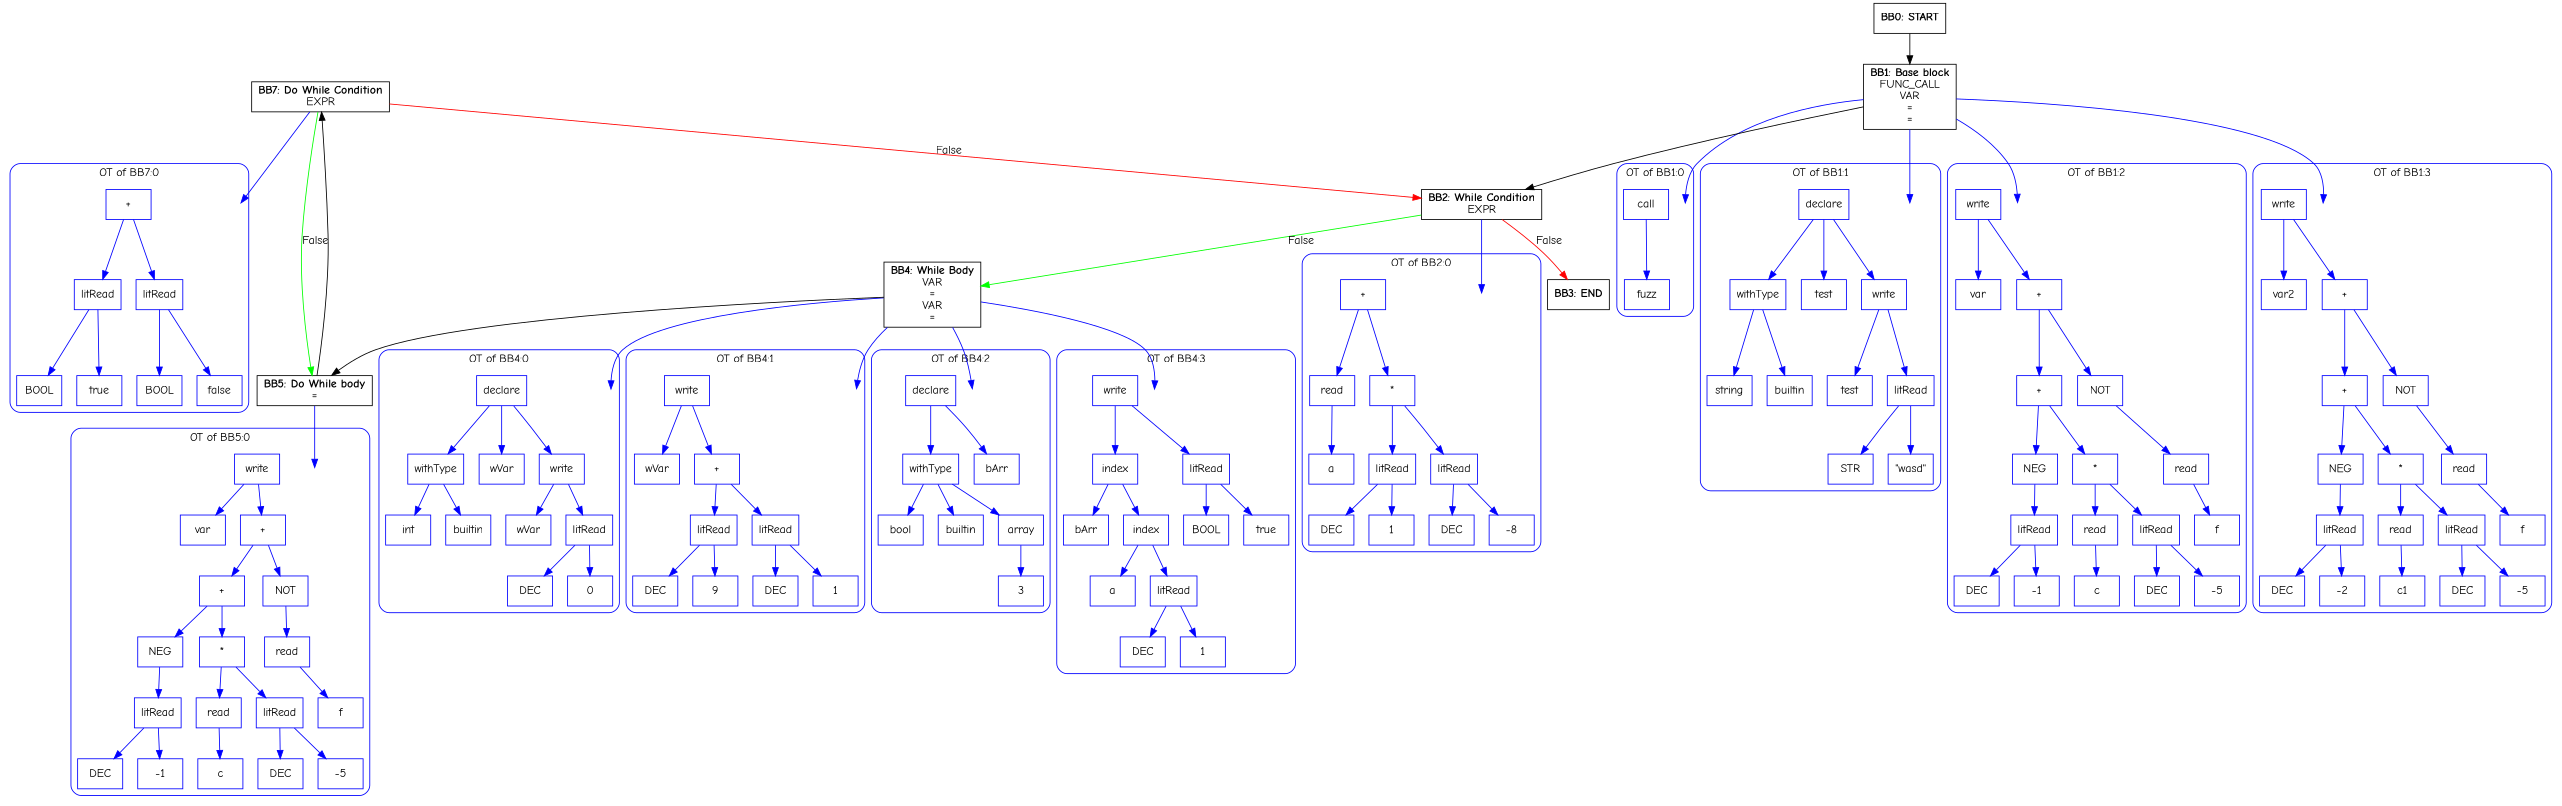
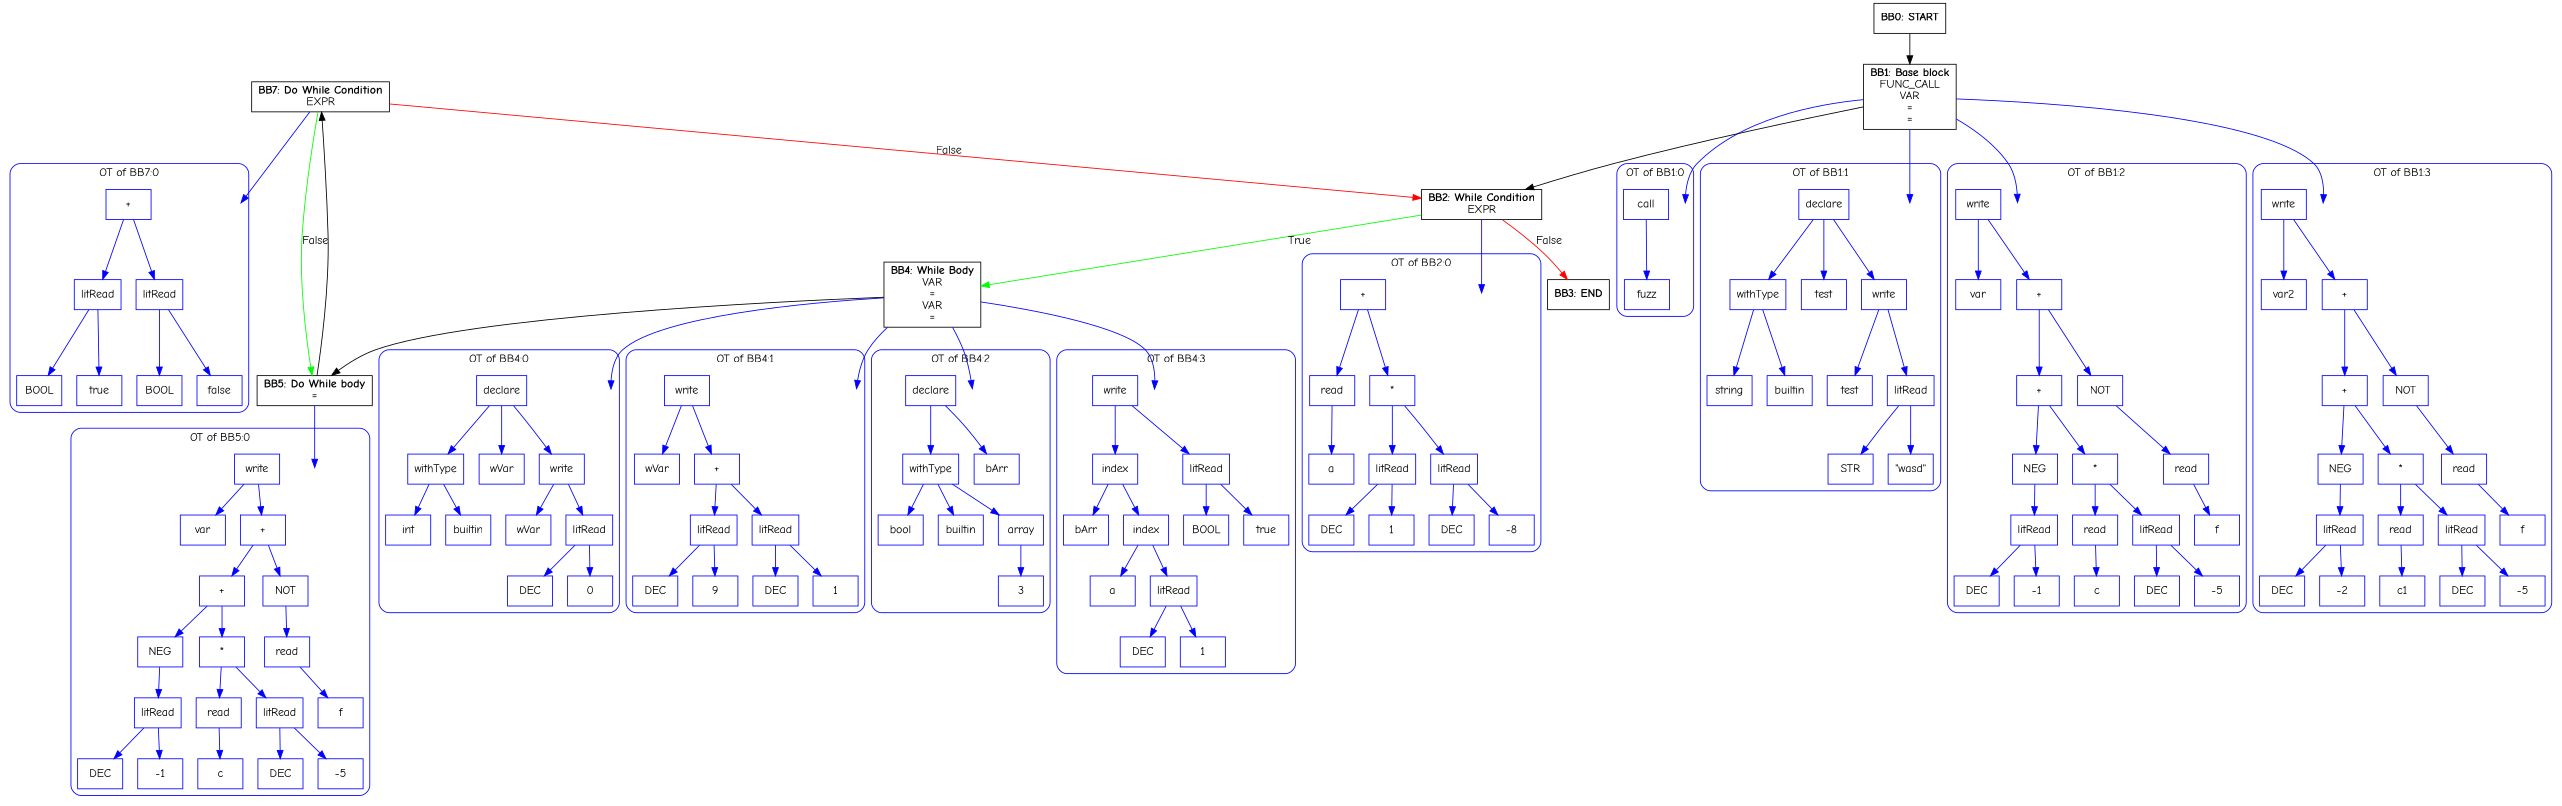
(1301, 241) -> (1300, 241)
